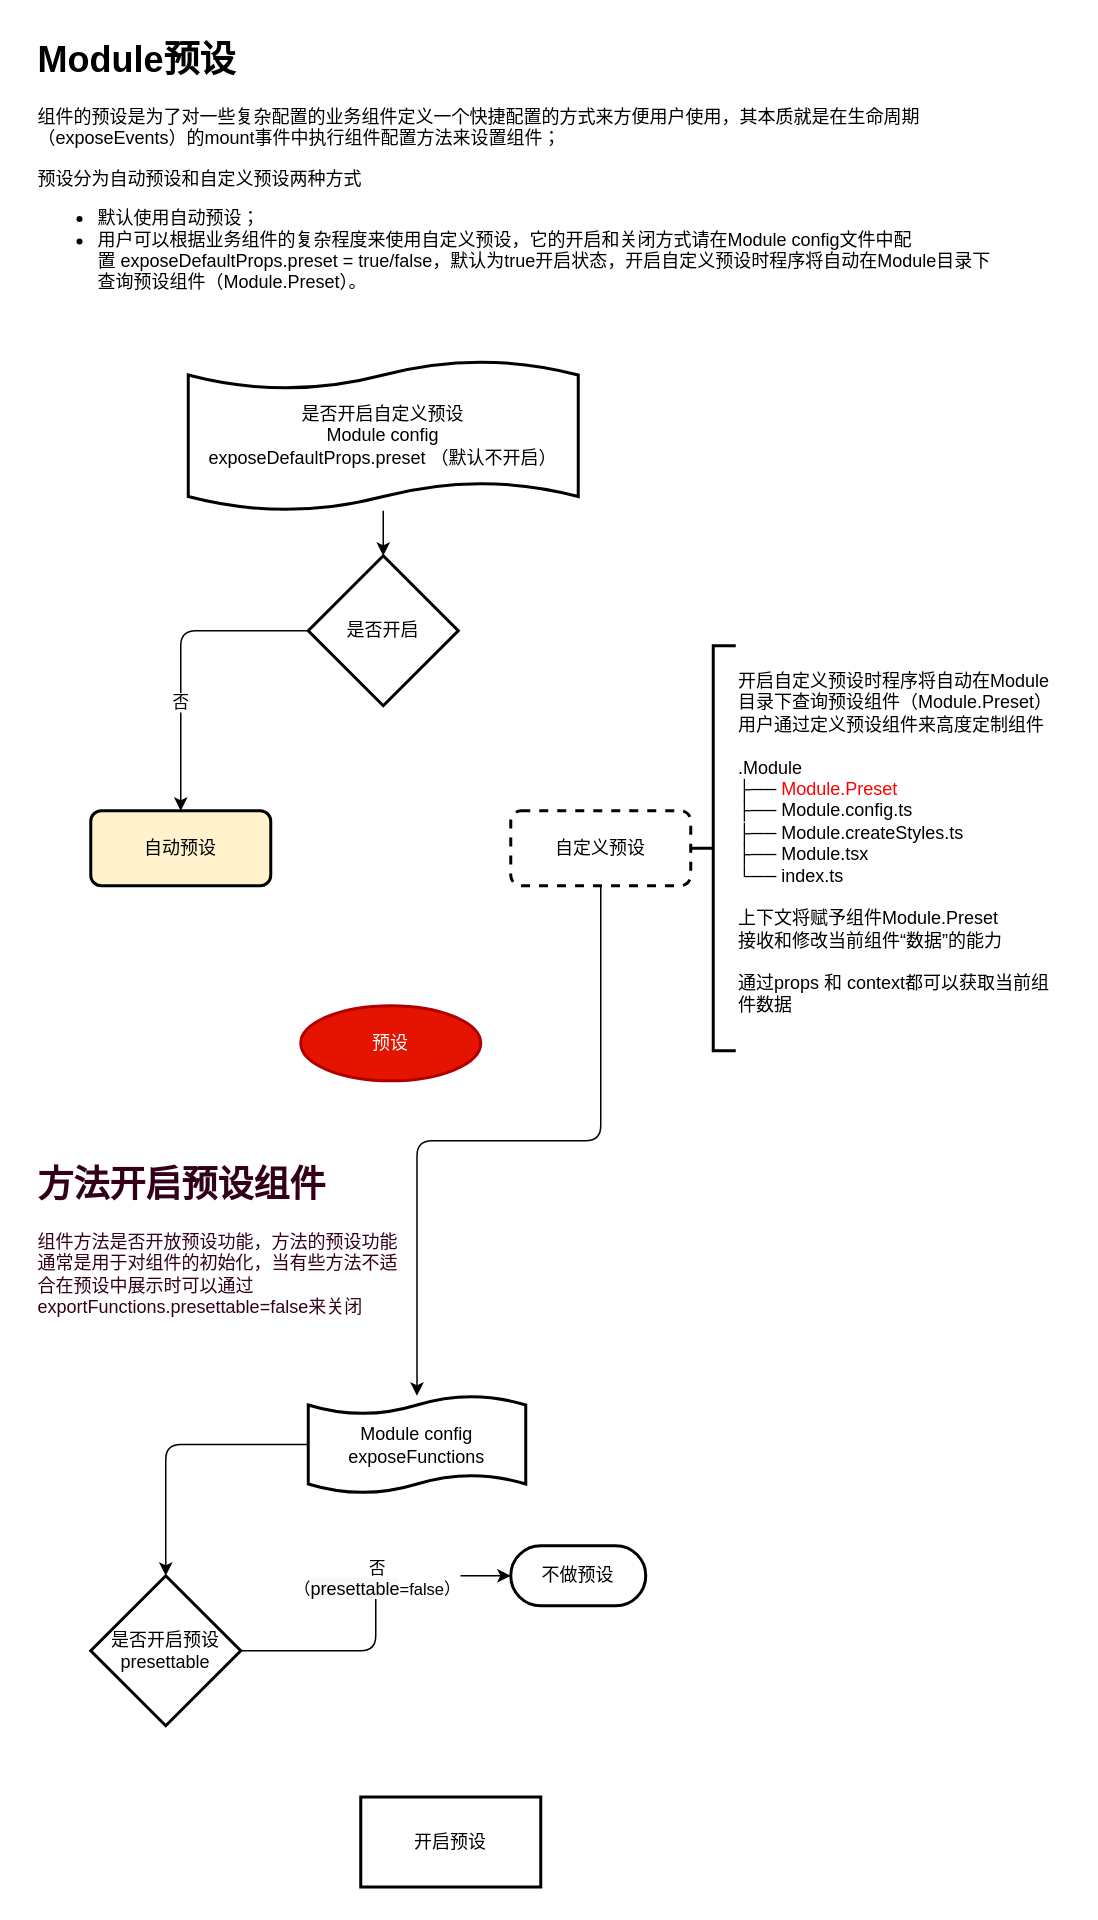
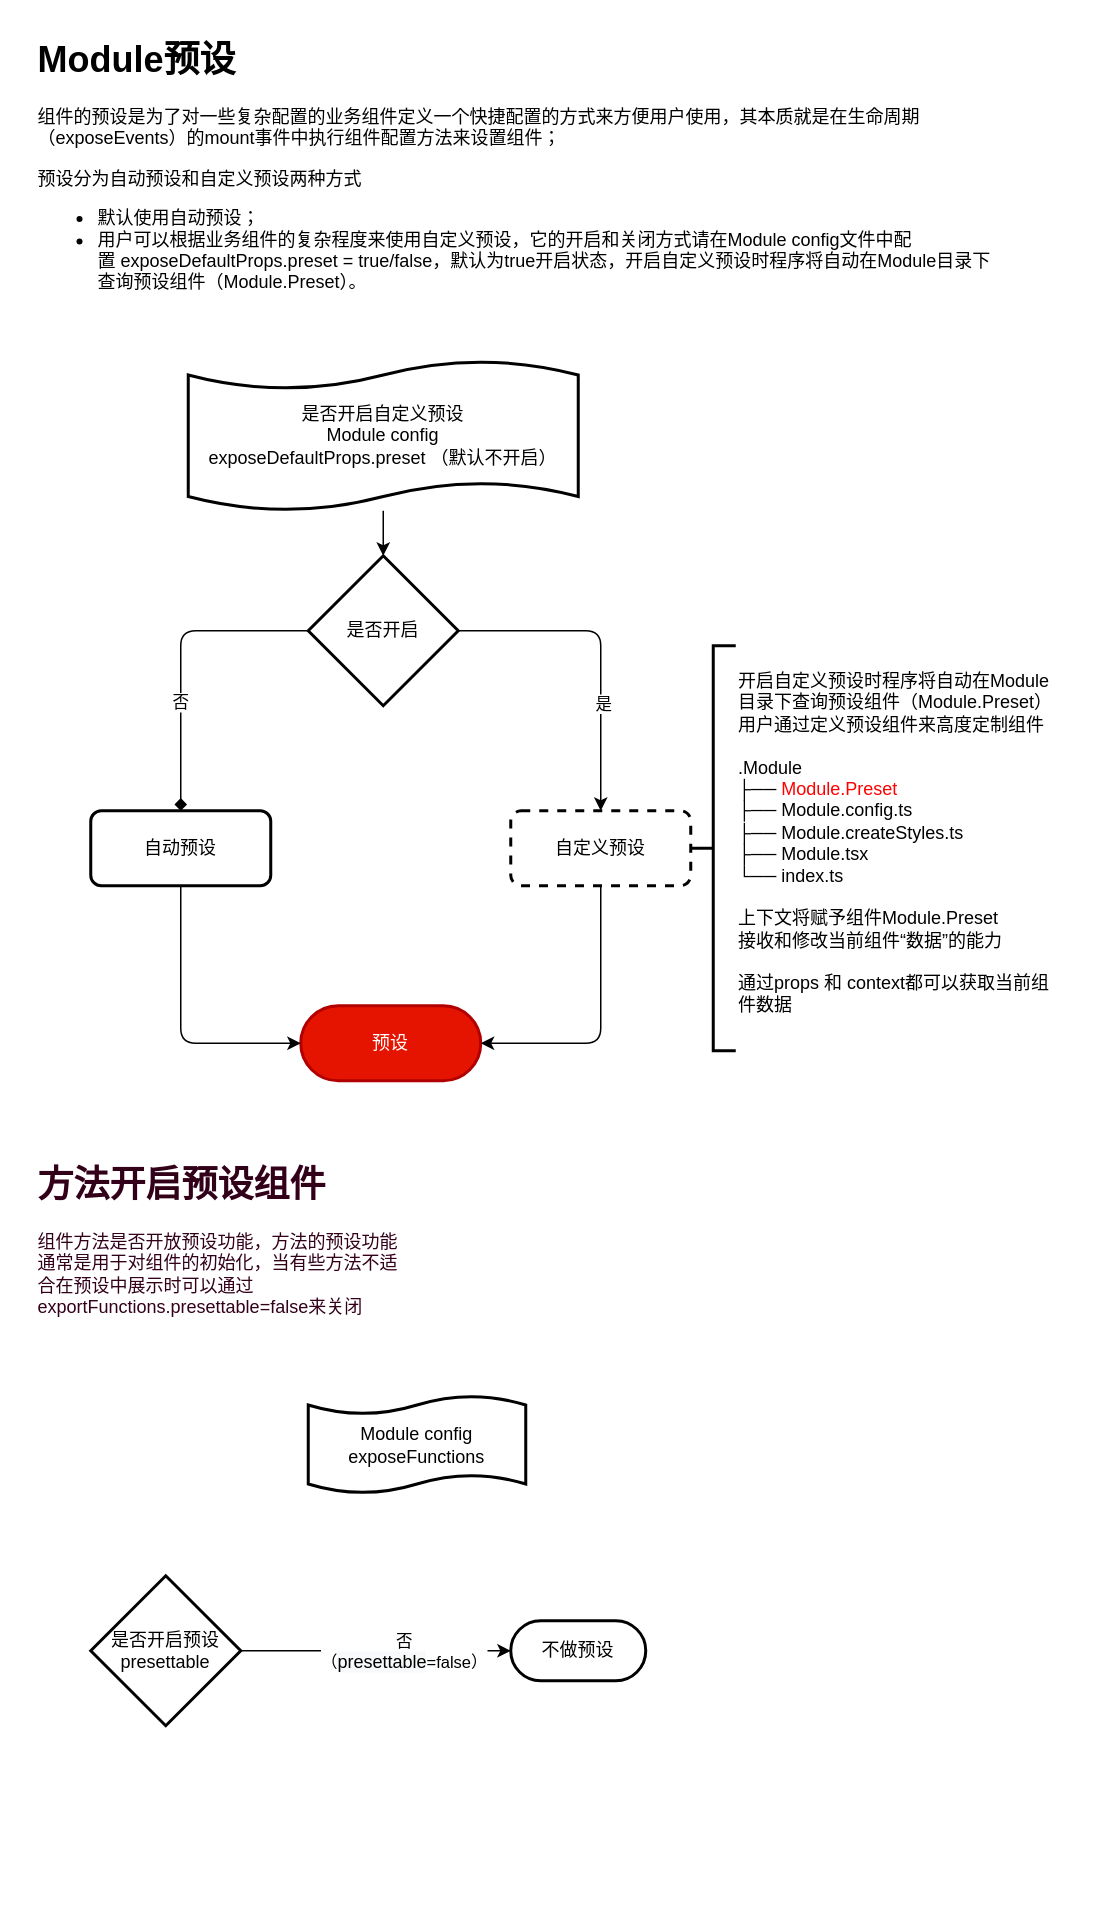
none -> (601, 650)
(181, 799) -> (181, 798)
(181, 848) -> (181, 848)
none -> (181, 1014)
(391, 1043) -> (391, 1043)
(441, 1141) -> (548, 1043)
(182, 1445) -> none
(578, 1576) -> (578, 1651)
(451, 1842) -> none
